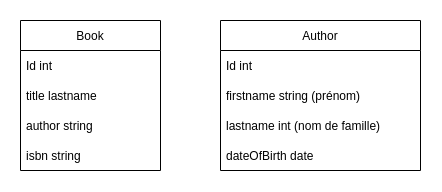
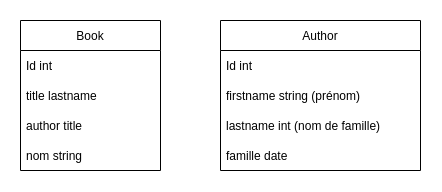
(67, 126) -> (62, 126)
(58, 156) -> (56, 156)
(277, 156) -> (260, 156)
